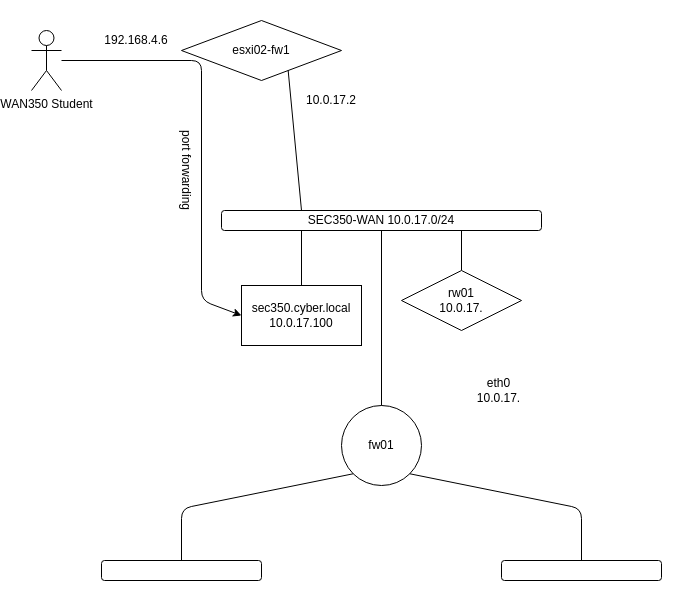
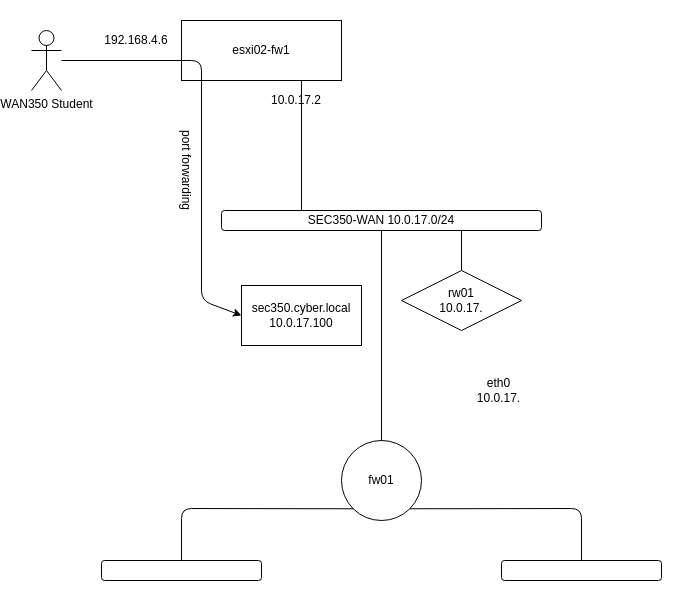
(262, 51) -> (262, 51)
(332, 101) -> (297, 101)
(302, 259) -> none
(382, 446) -> (382, 481)
